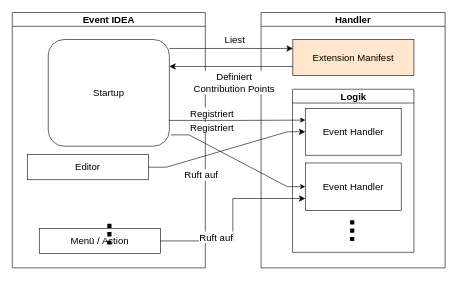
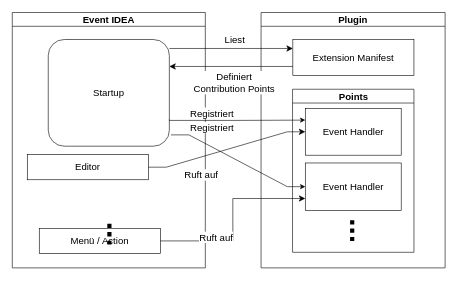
(353, 20) -> (353, 20)
(354, 57) -> (354, 57)
(354, 96) -> (354, 96)
